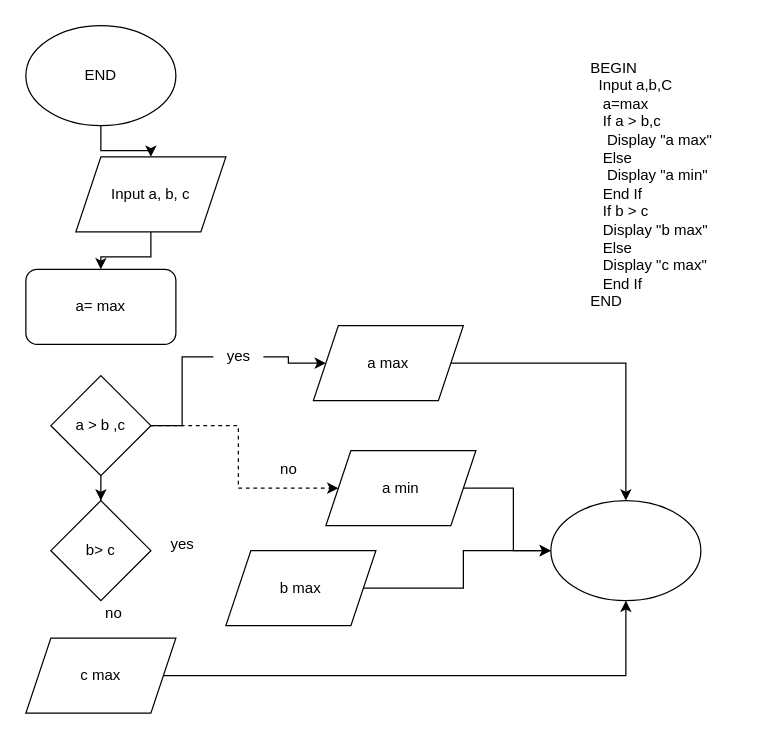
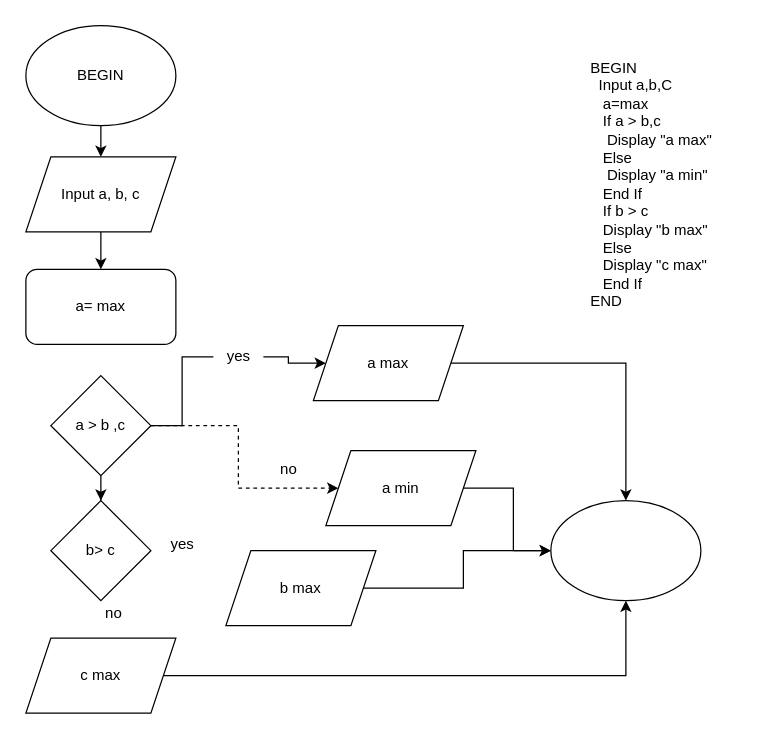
(101, 76) -> (101, 76)
(151, 194) -> (101, 194)
